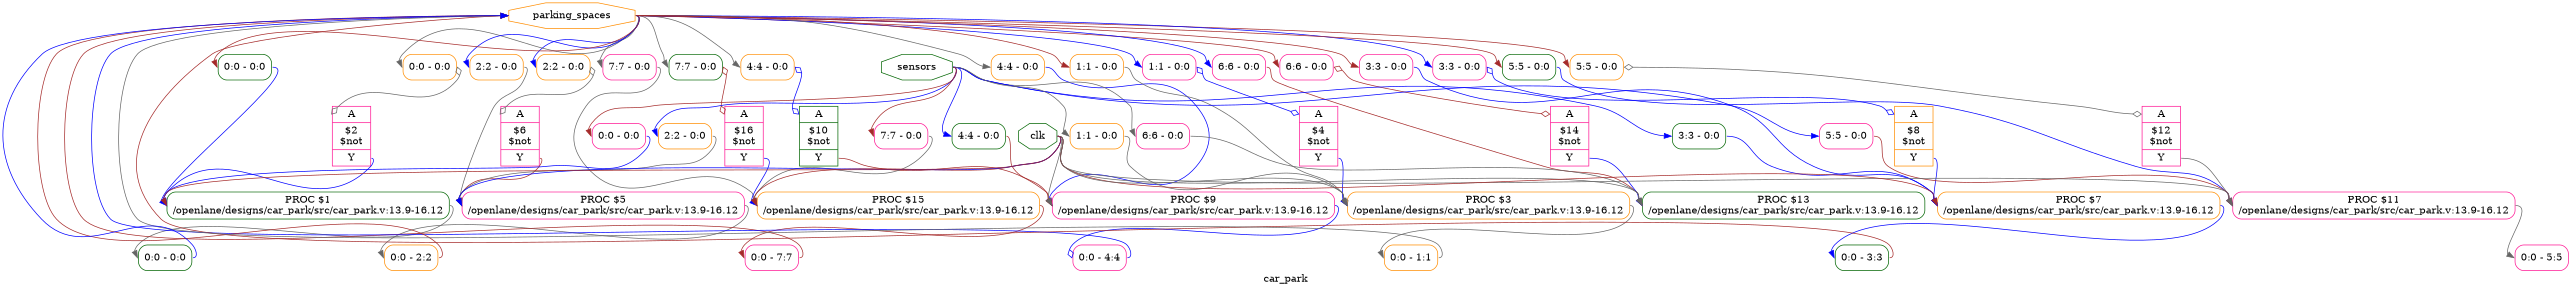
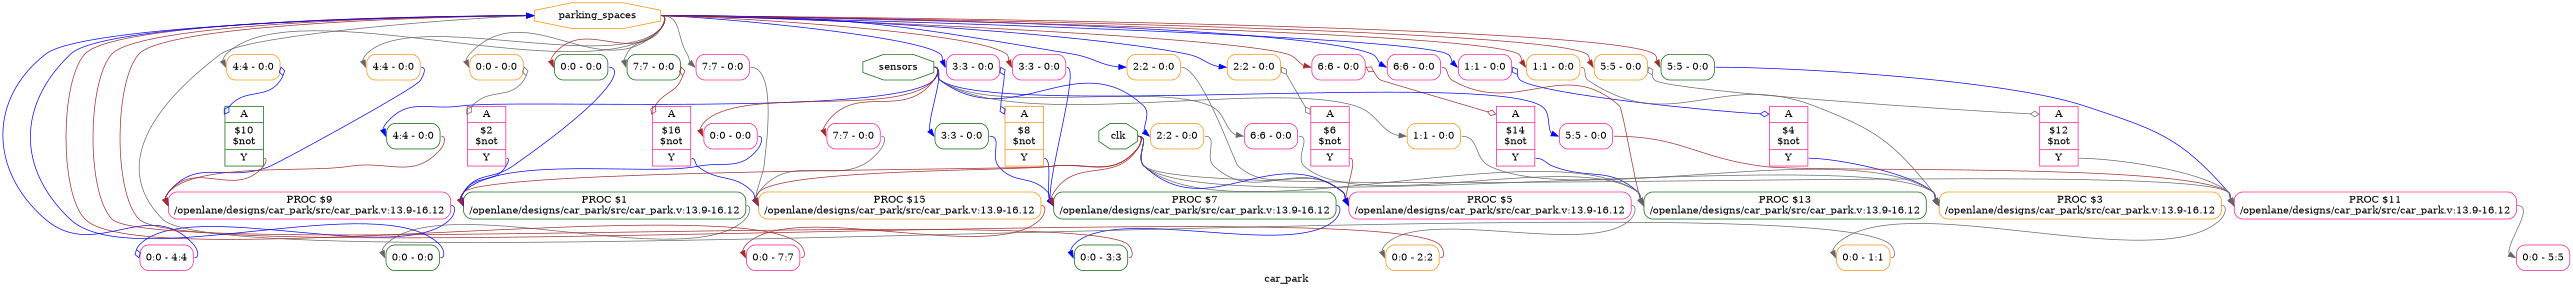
(1056, 167) -> none
(2079, 206) -> (1195, 206)
